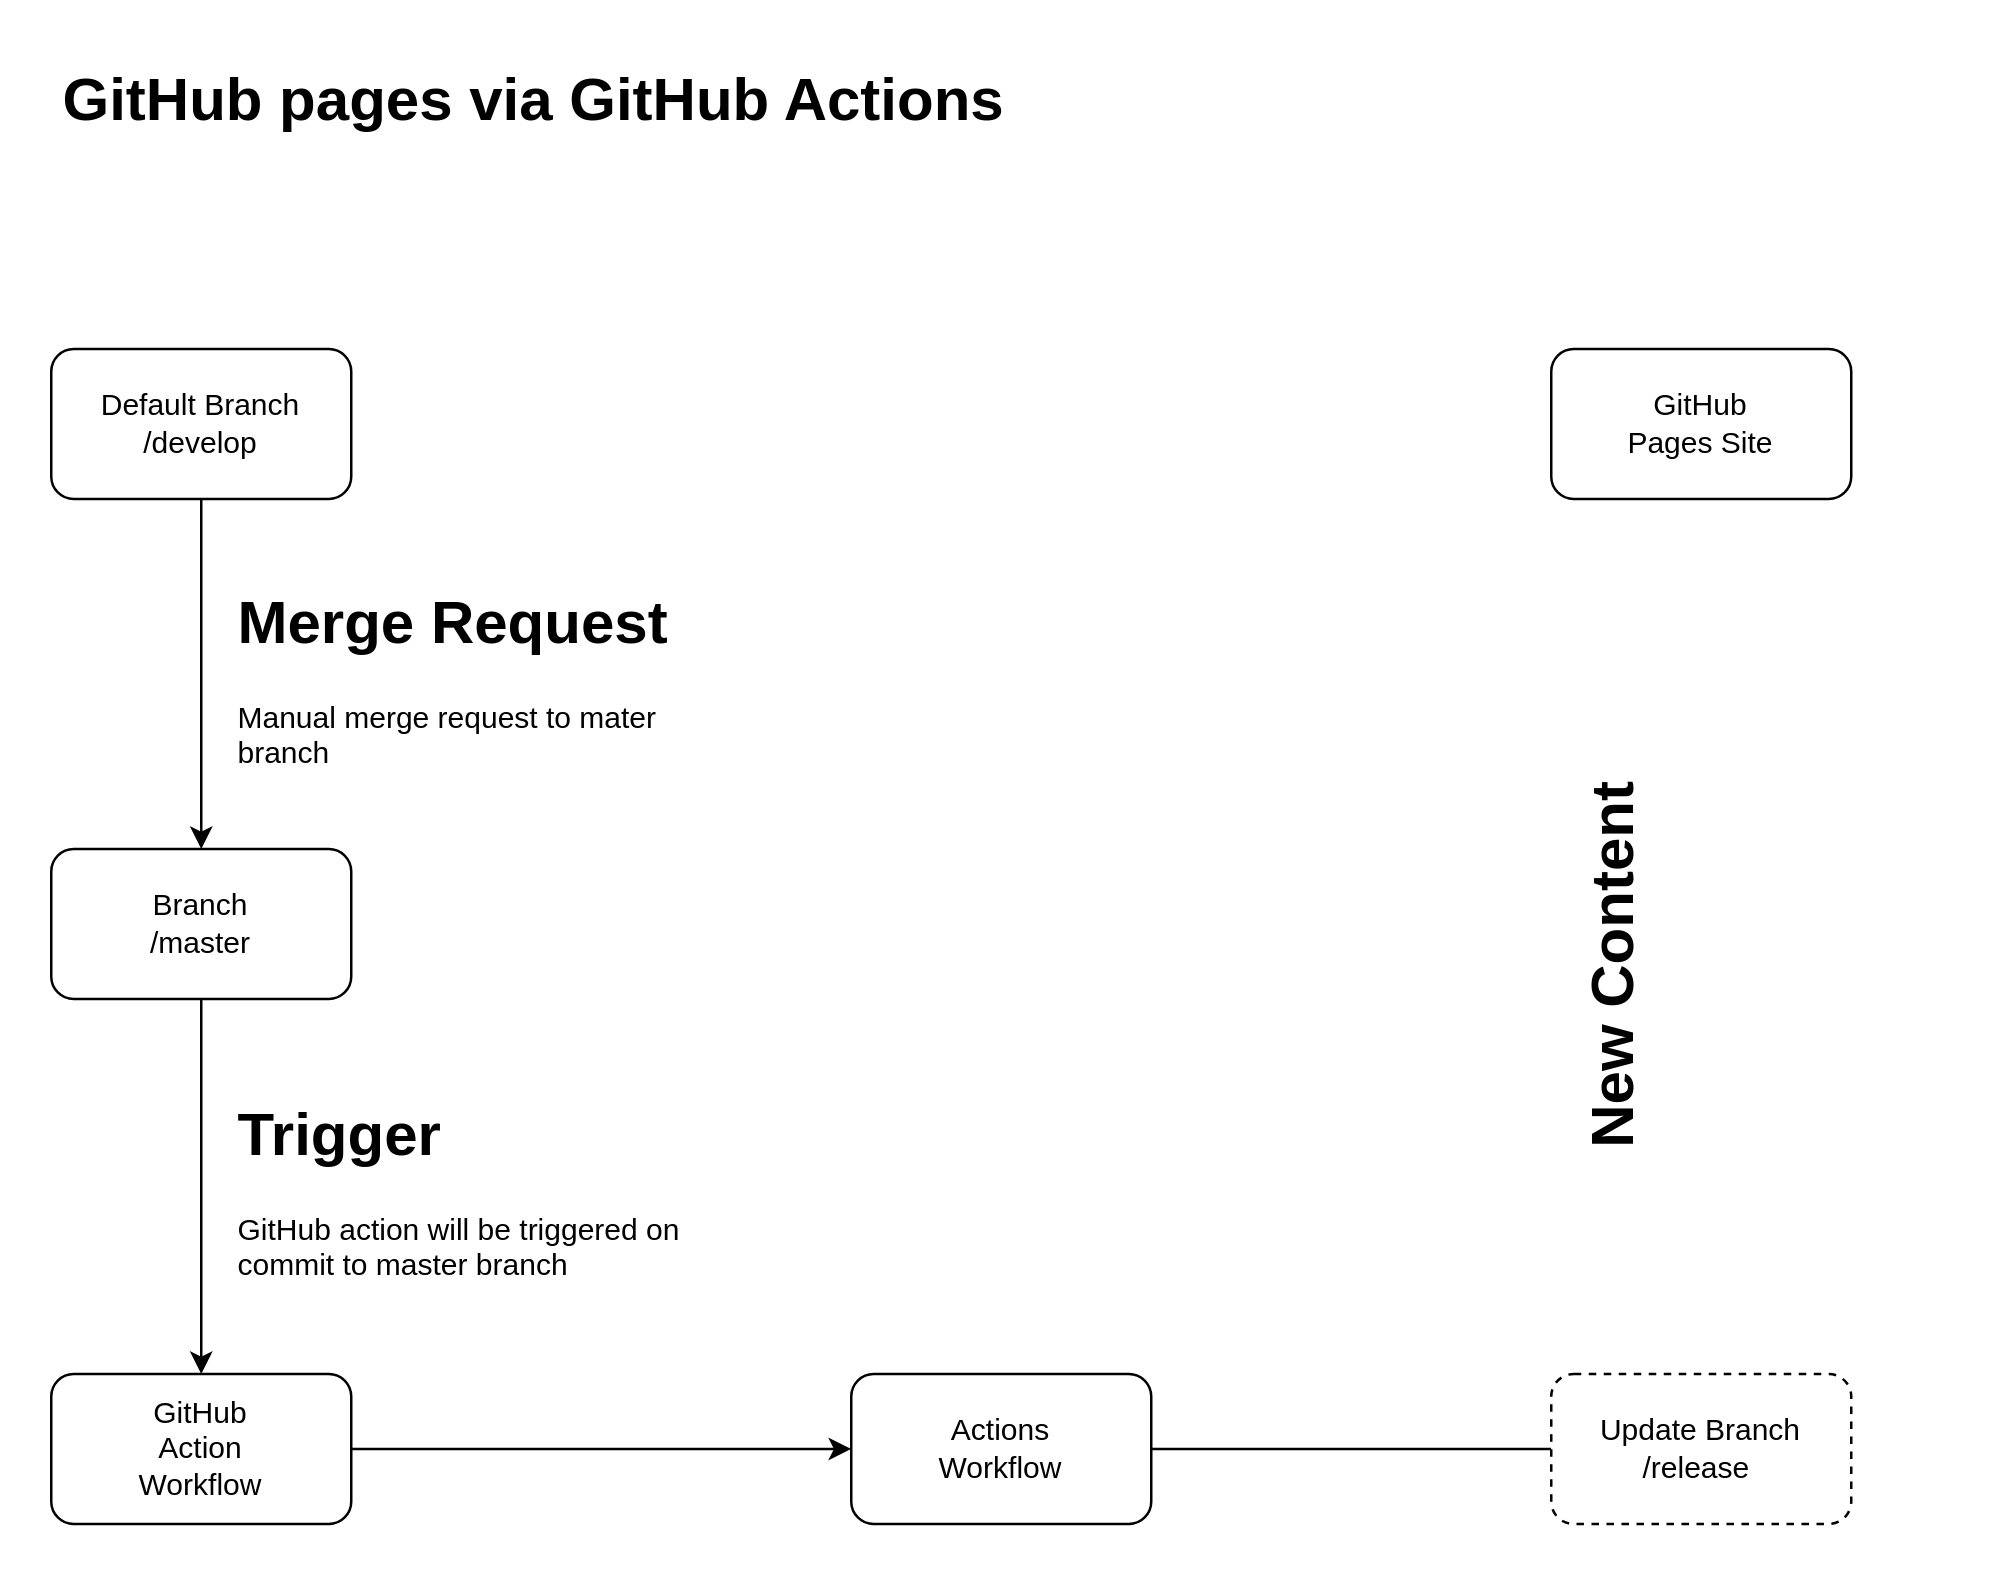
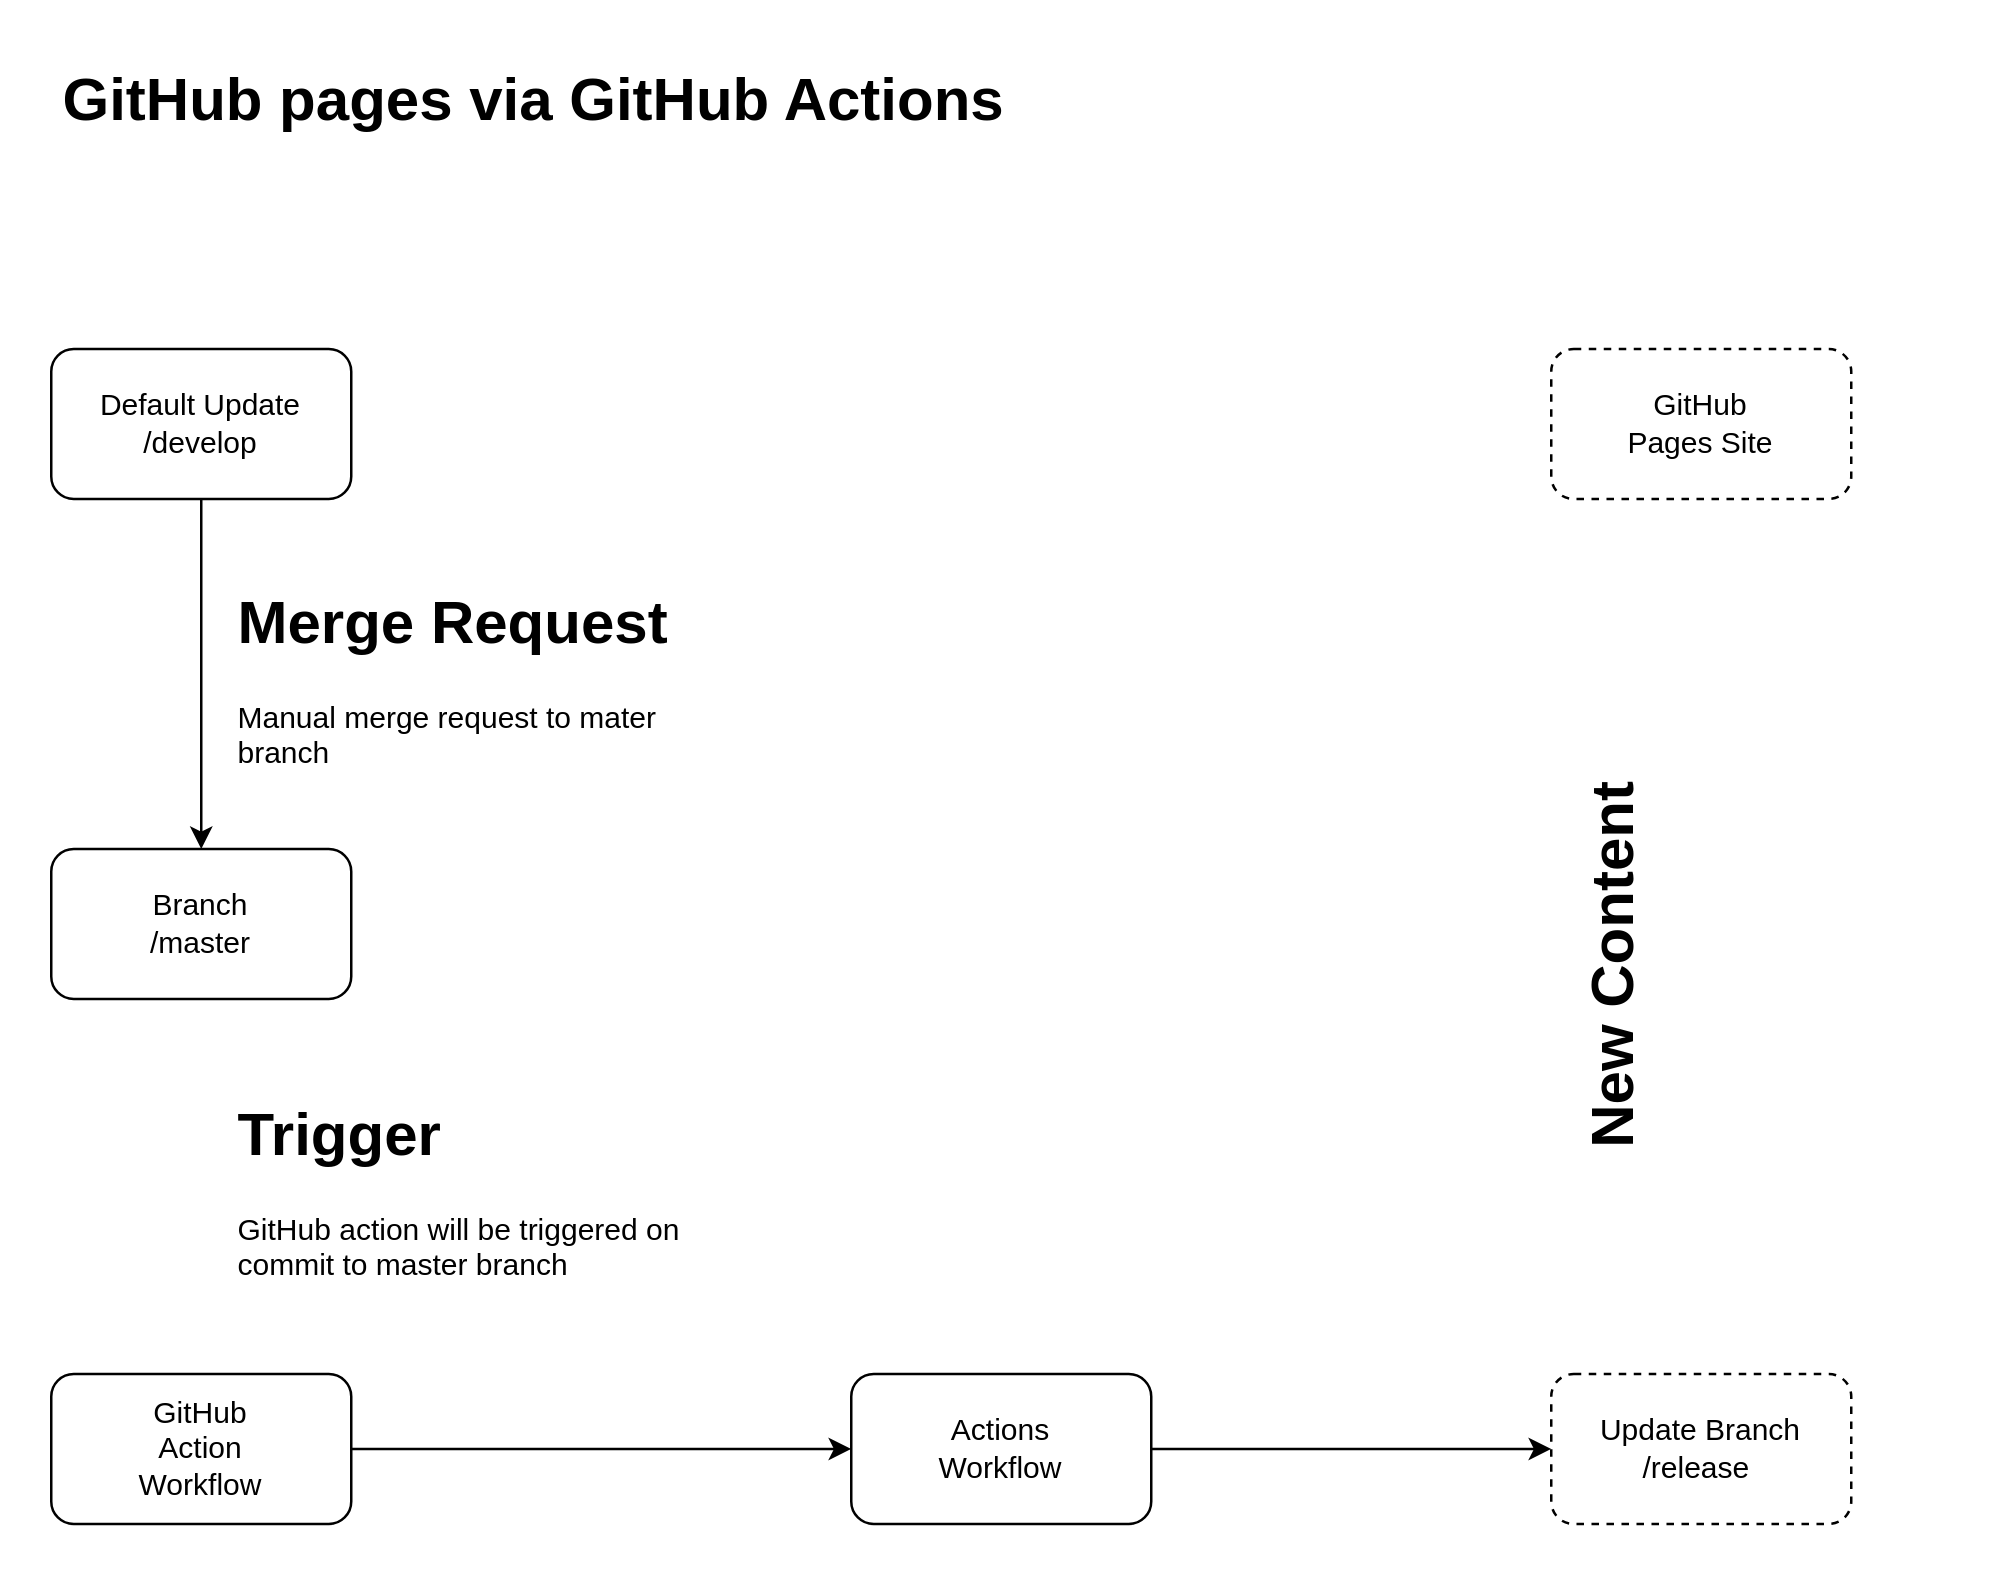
(201, 424) -> (201, 424)
(1701, 424) -> (1701, 424)
(201, 1178) -> none
(1541, 1449) -> (1533, 1449)
